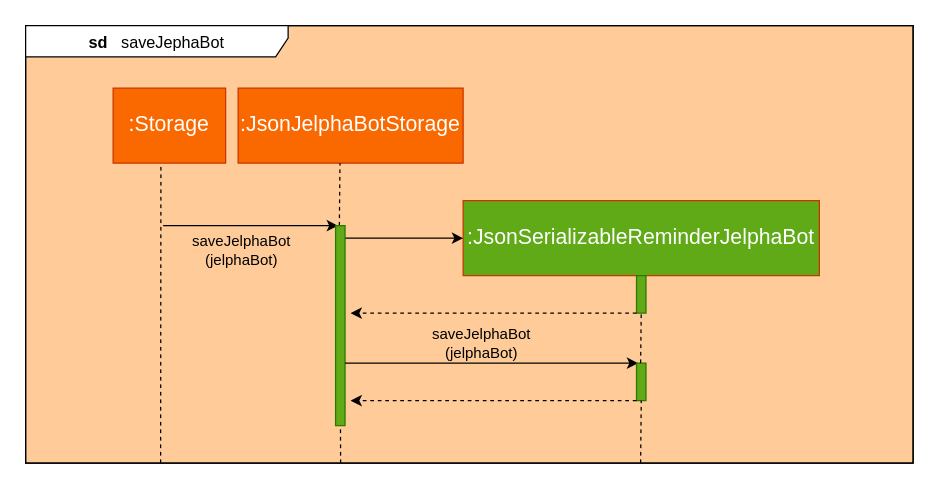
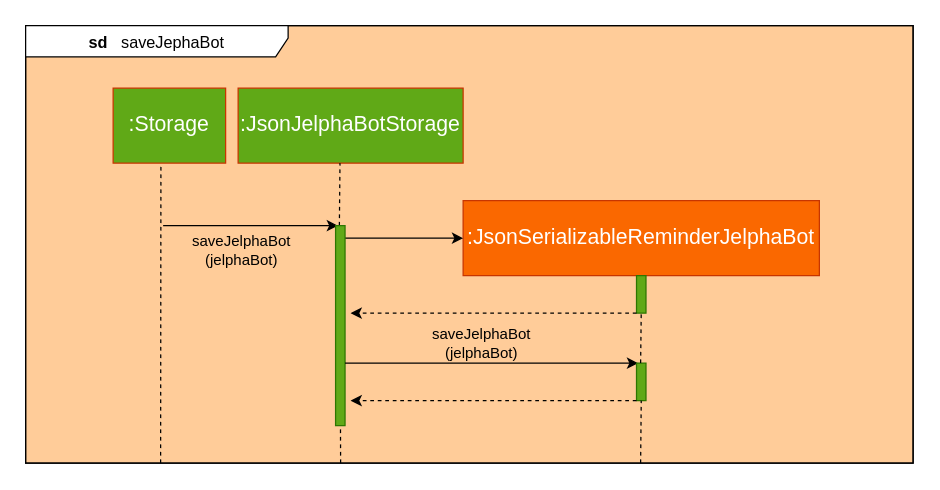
(169, 126) -> (169, 126)
(351, 126) -> (351, 126)
(641, 238) -> (641, 238)
